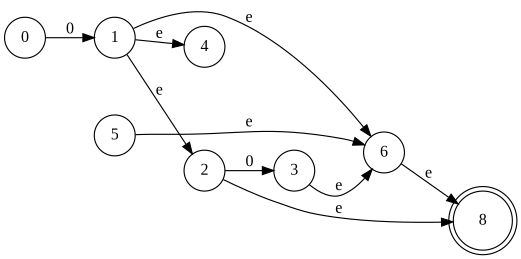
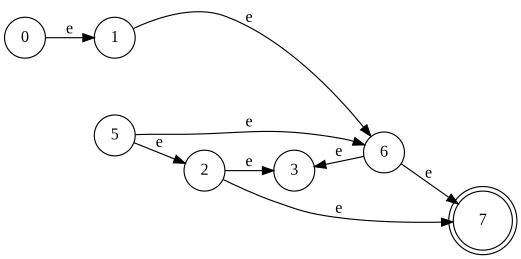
(70, 29) -> (70, 29)
(204, 47) -> none
(156, 99) -> (154, 151)
(249, 162) -> (249, 162)
(338, 196) -> (345, 160)
(483, 221) -> (483, 221)
